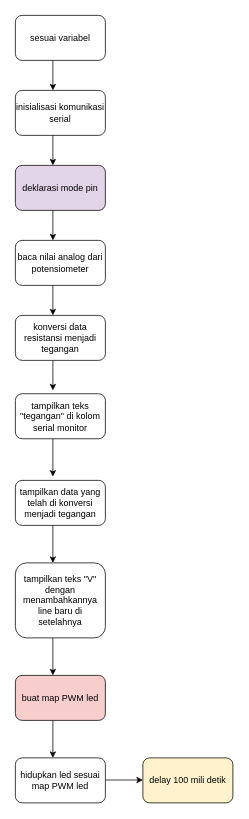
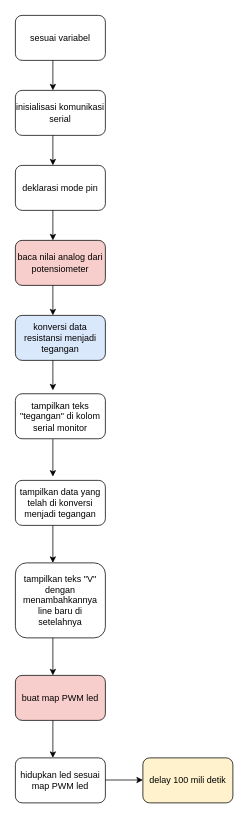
(60, 188) -> (60, 188)
(60, 263) -> (60, 263)
(60, 338) -> (60, 338)
